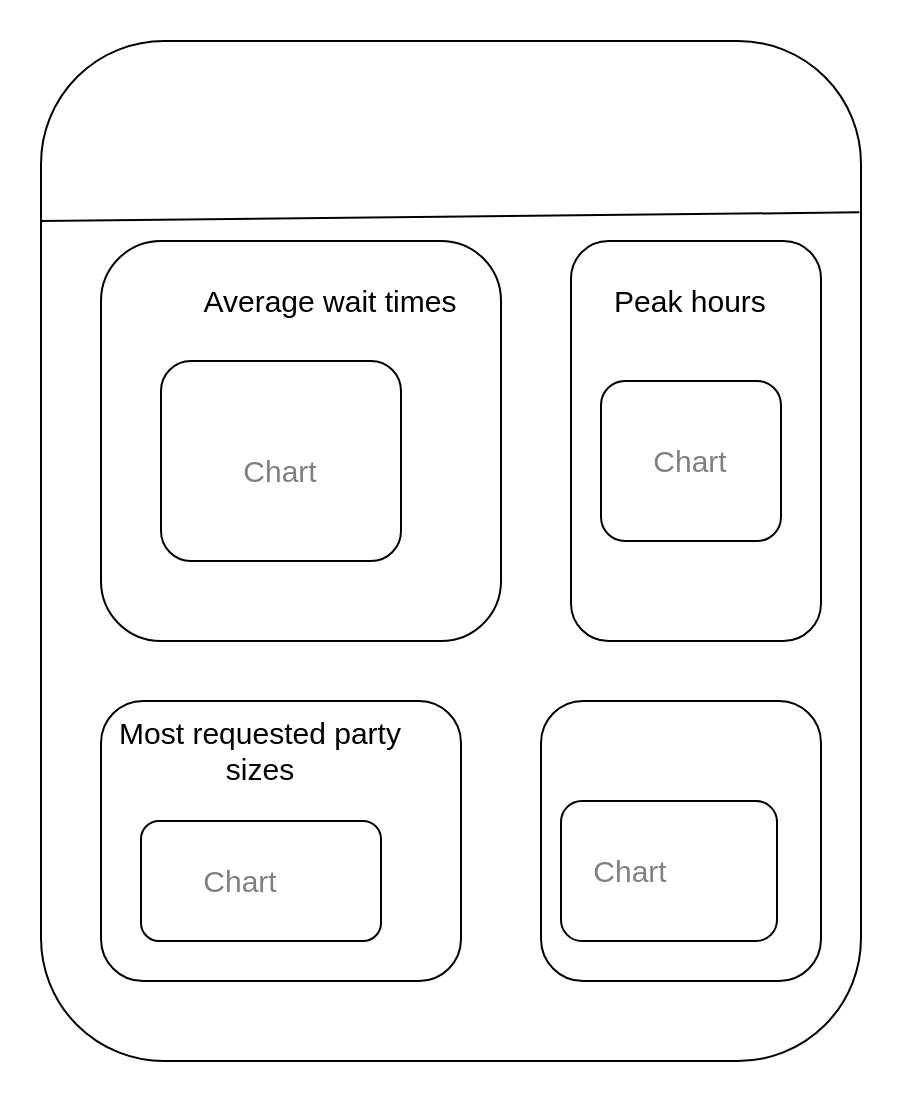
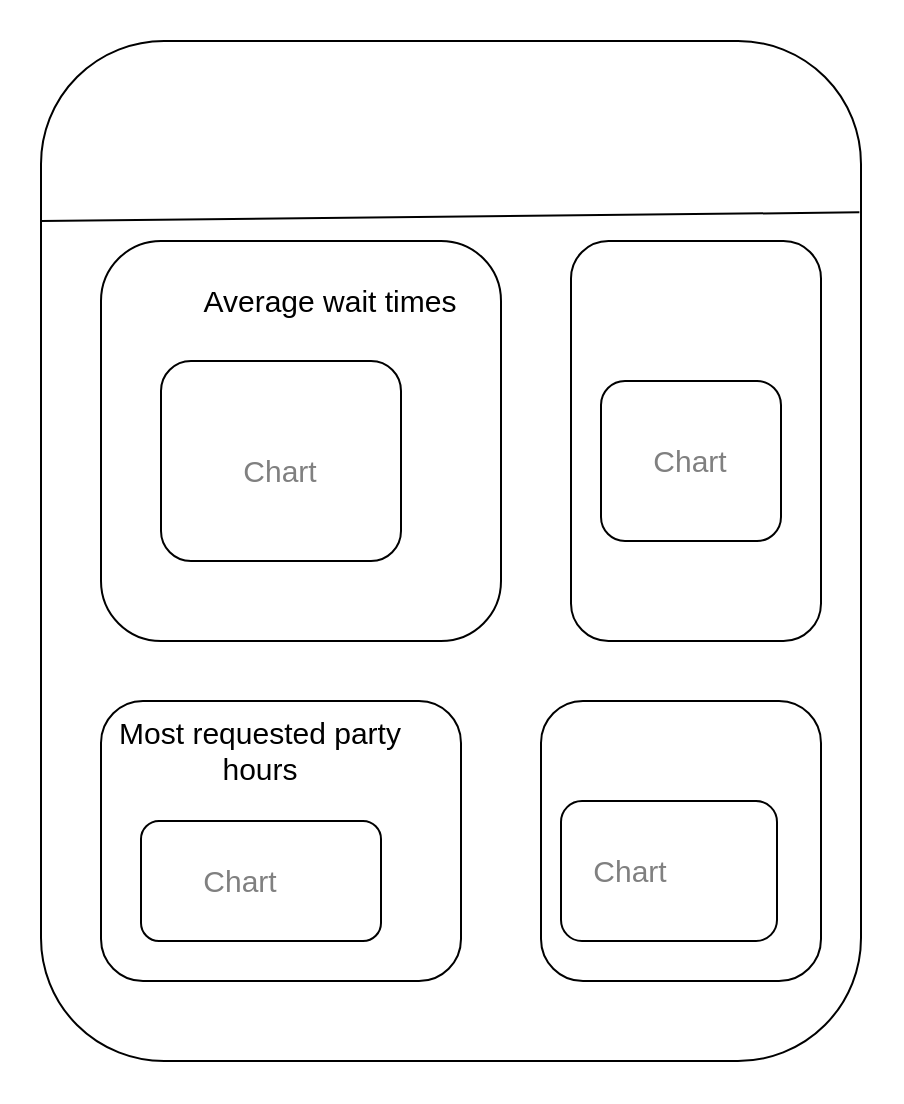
(691, 301) -> none
(261, 751) -> (261, 751)
